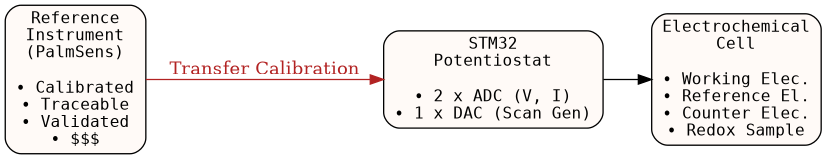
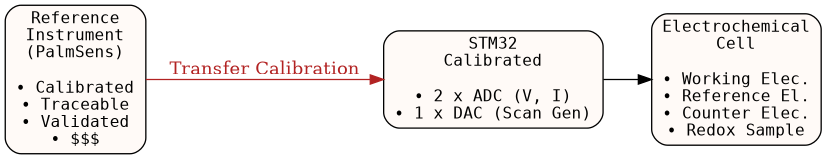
(493, 79) -> (493, 79)
